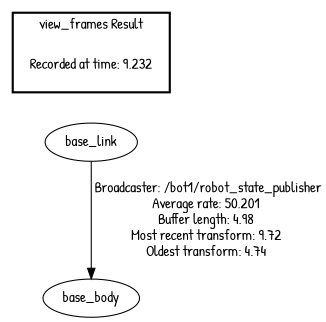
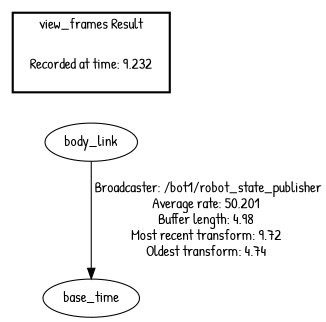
(91, 142) -> (91, 142)
(91, 298) -> (91, 298)
